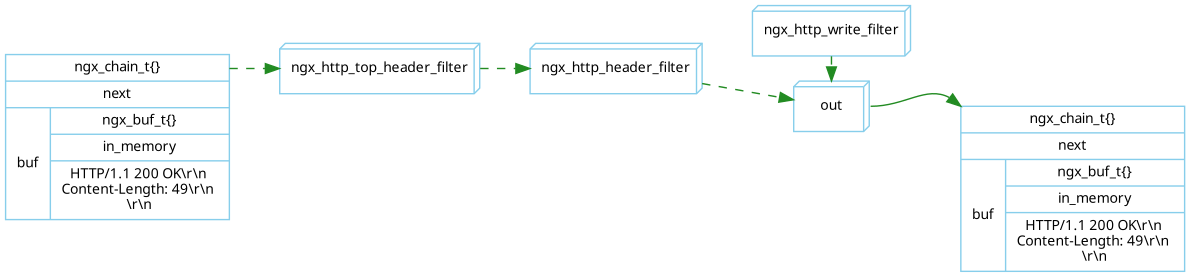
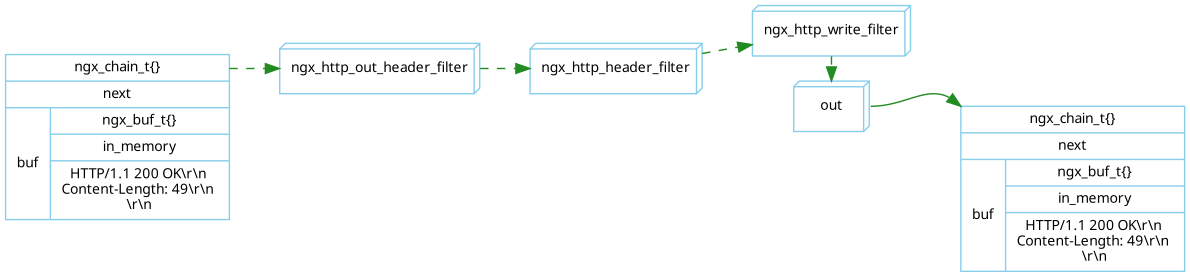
(380, 69) -> (380, 69)
(741, 90) -> (720, 50)
